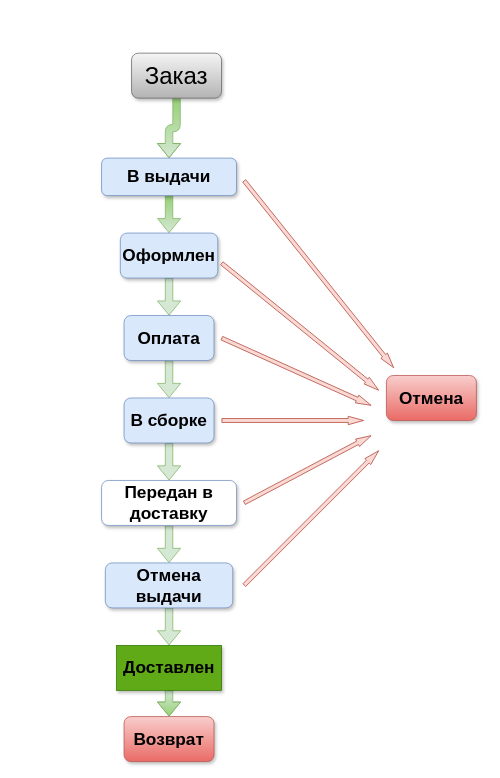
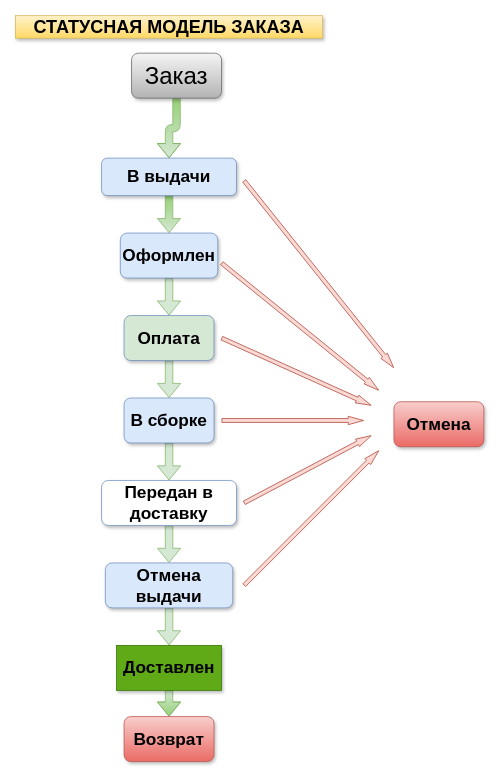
none -> (169, 27)
(169, 338) -> (169, 338)
(432, 398) -> (439, 424)
